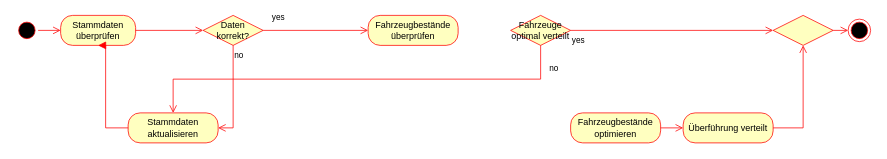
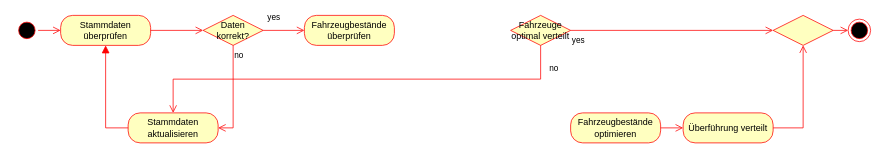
(98, 30) -> (105, 30)
(413, 30) -> (349, 30)
